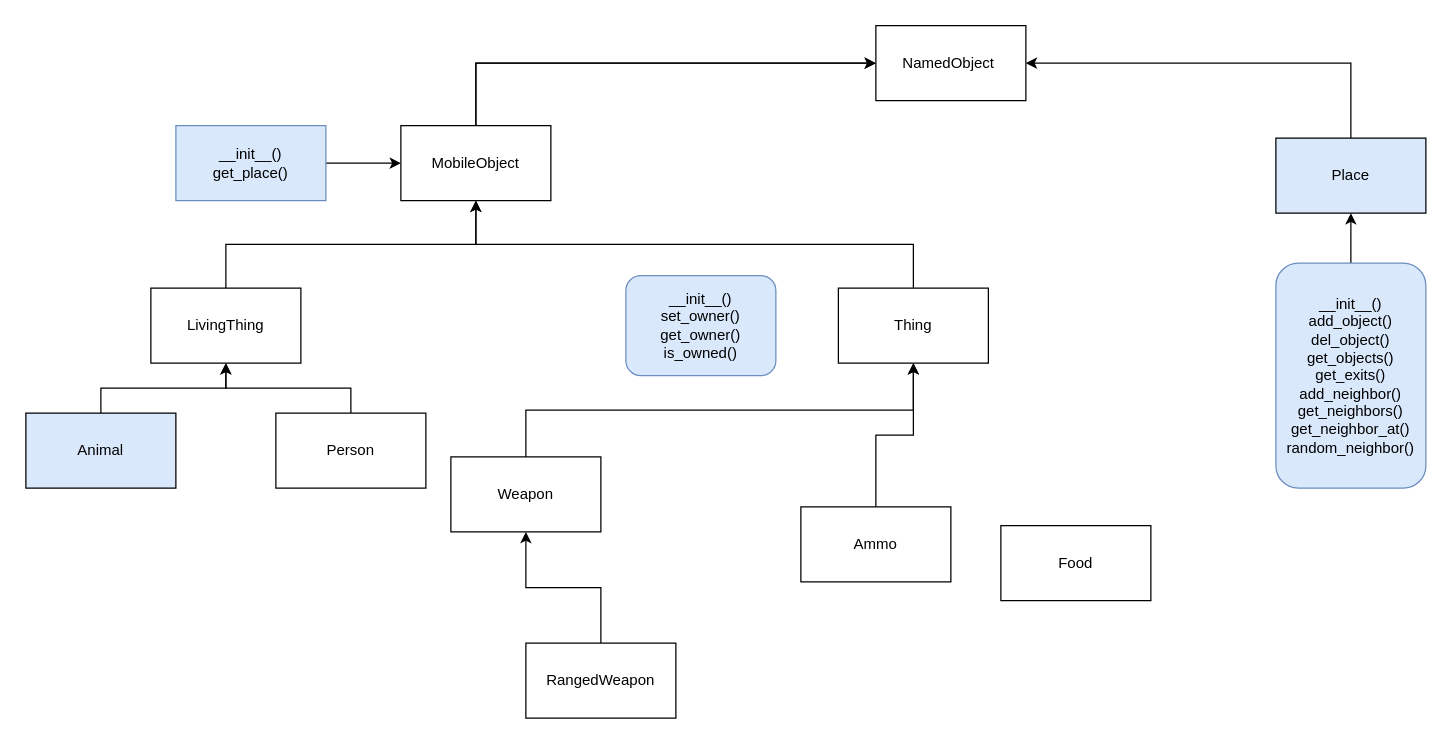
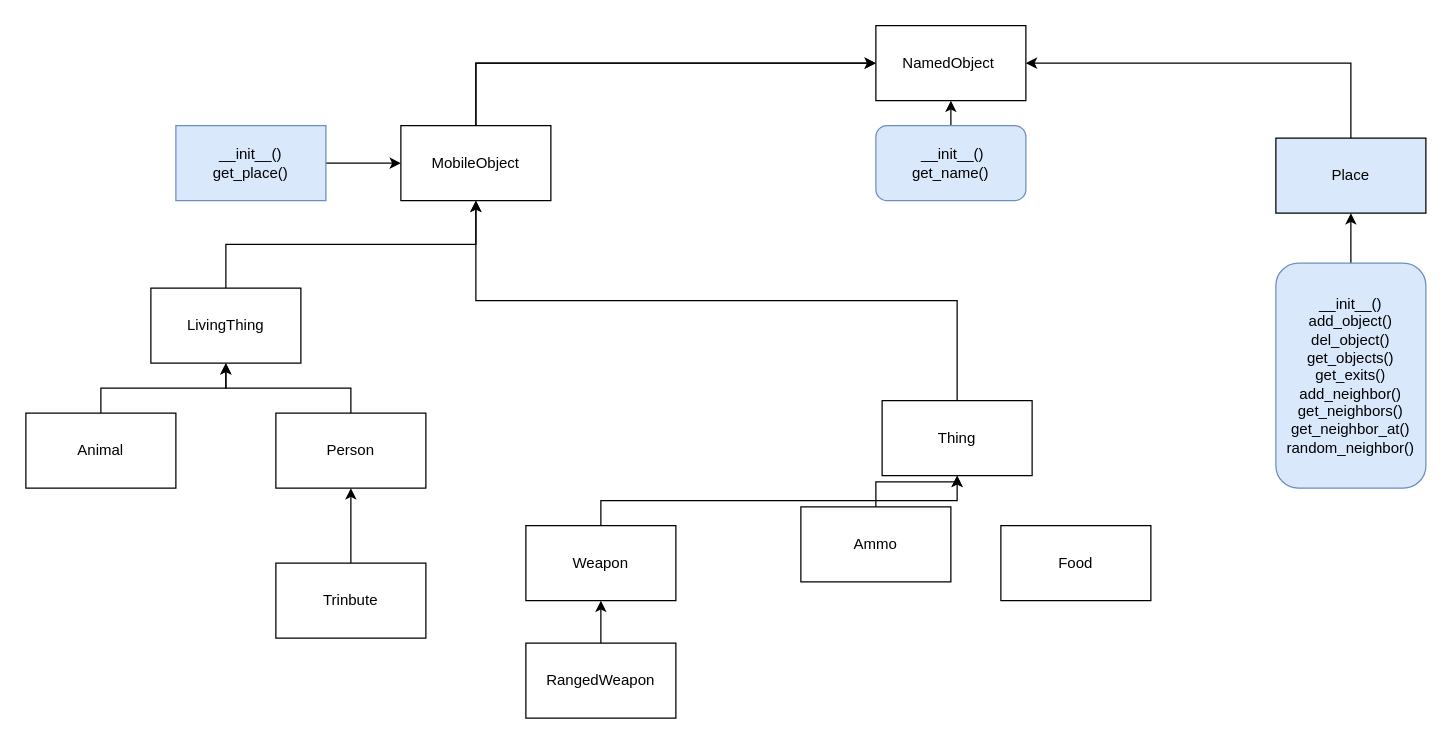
none -> (951, 118)
none -> (951, 163)
(701, 326) -> none
(913, 326) -> (957, 438)
(101, 451) -> (101, 451)
(526, 494) -> (601, 563)
none -> (351, 530)
none -> (351, 601)
